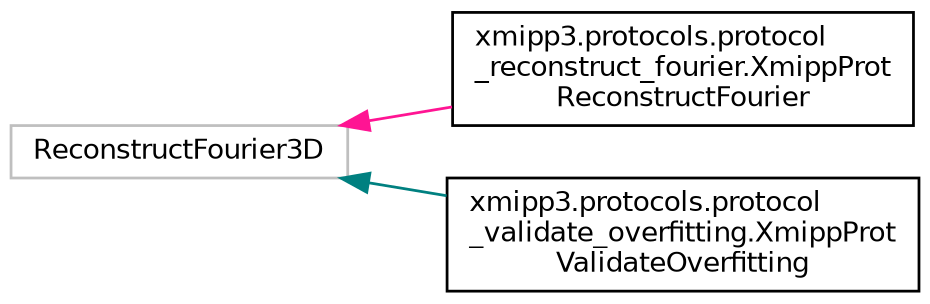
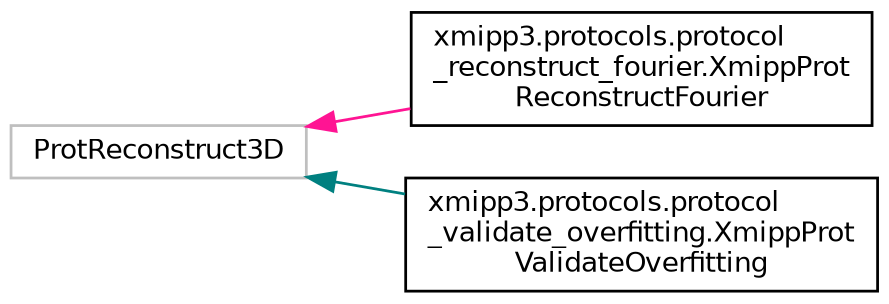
(179, 152) -> (159, 152)
